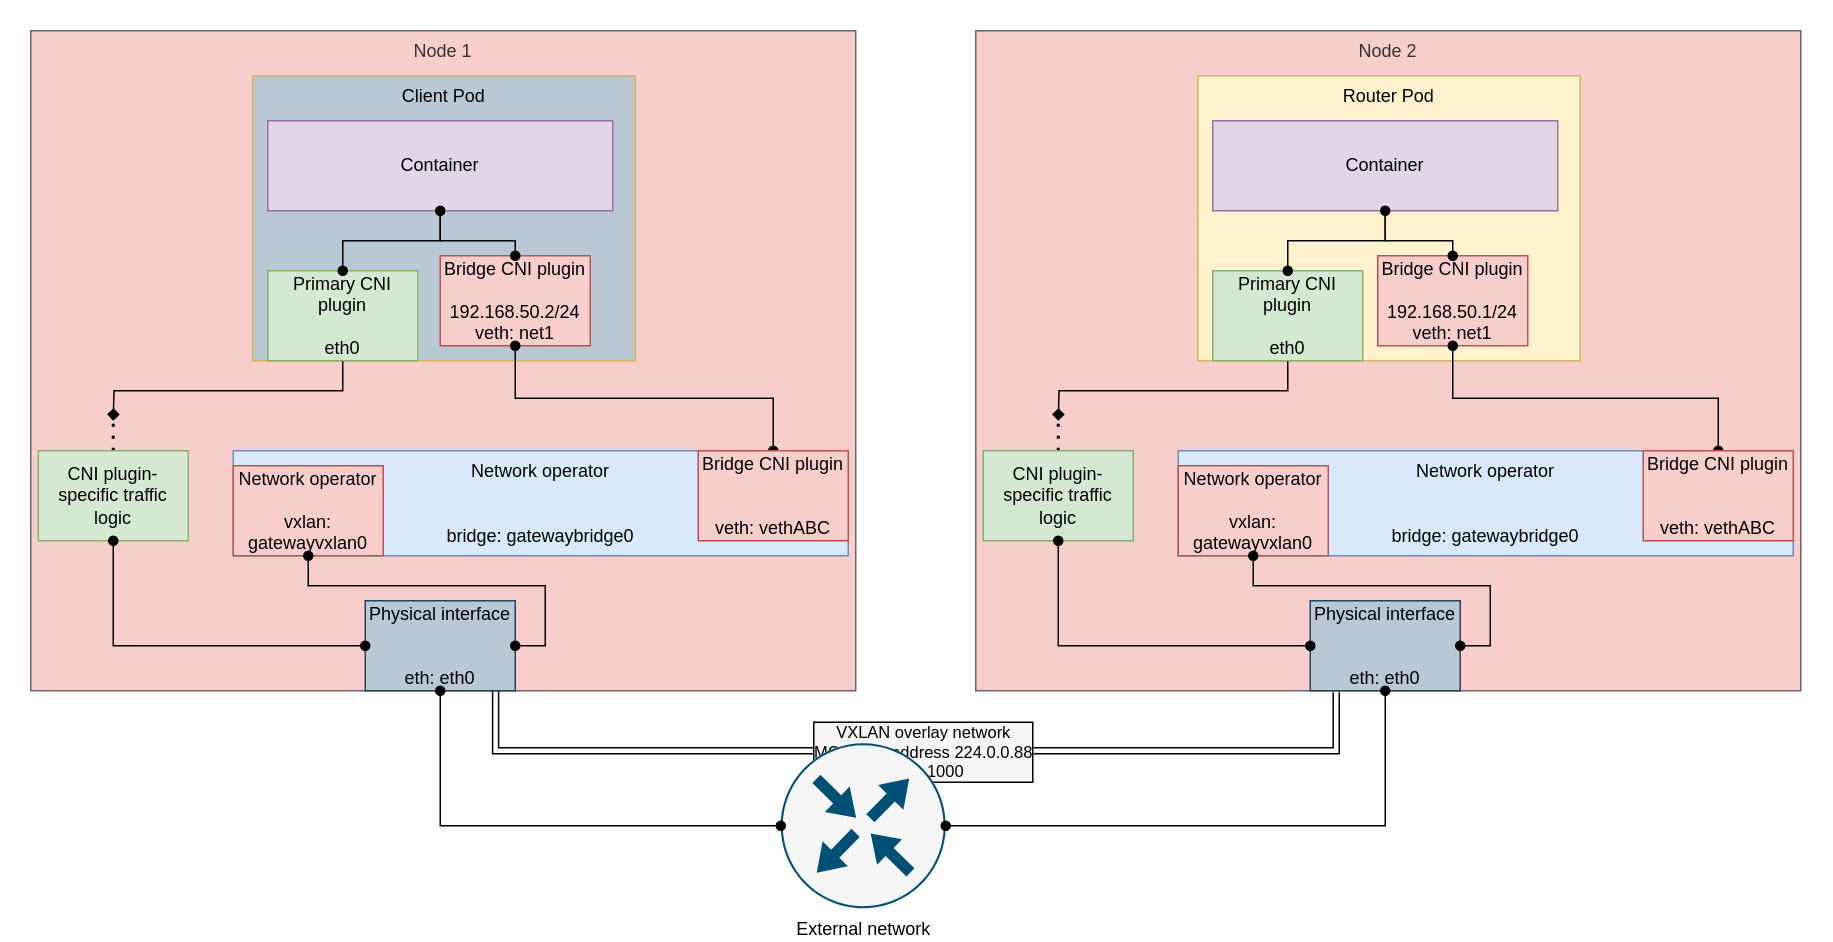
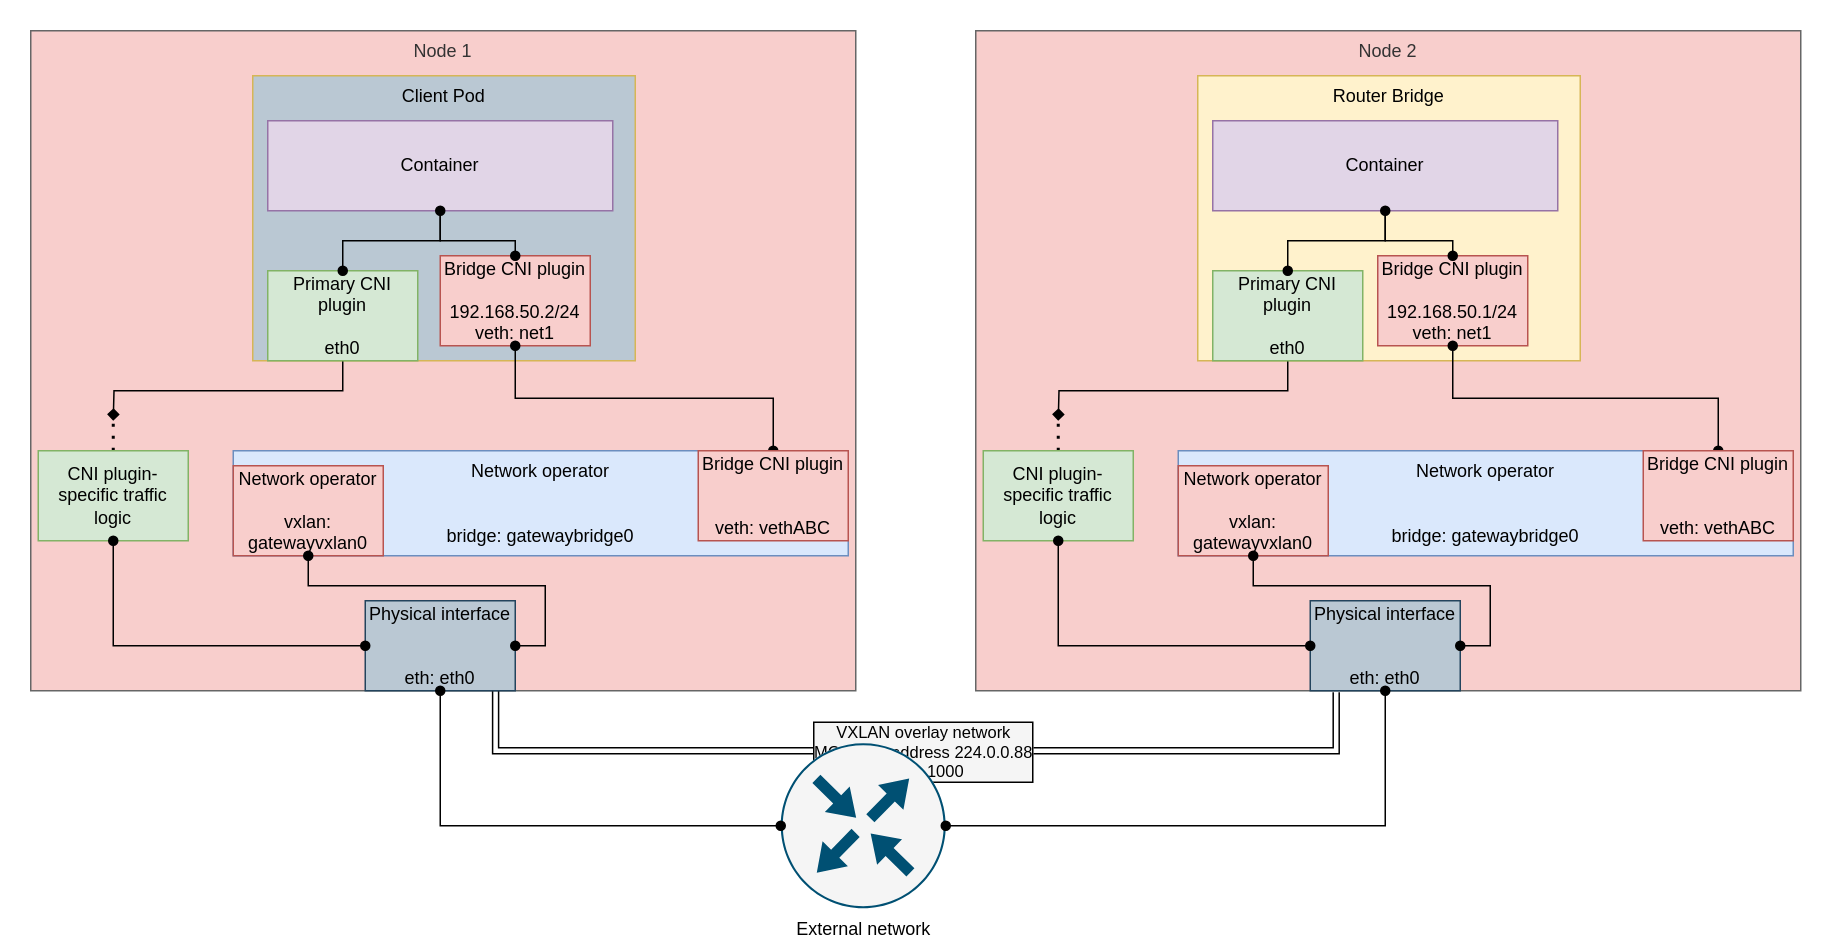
(1389, 97) -> (1389, 97)
